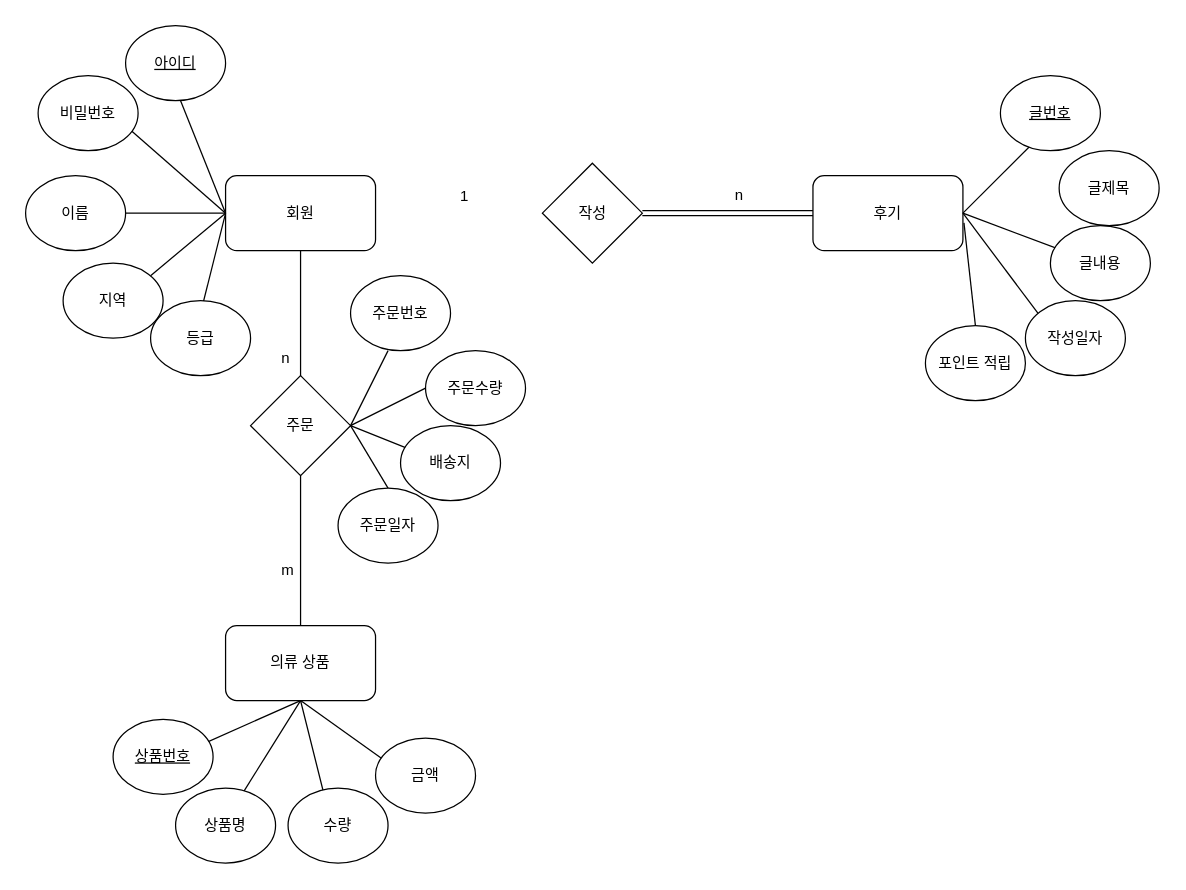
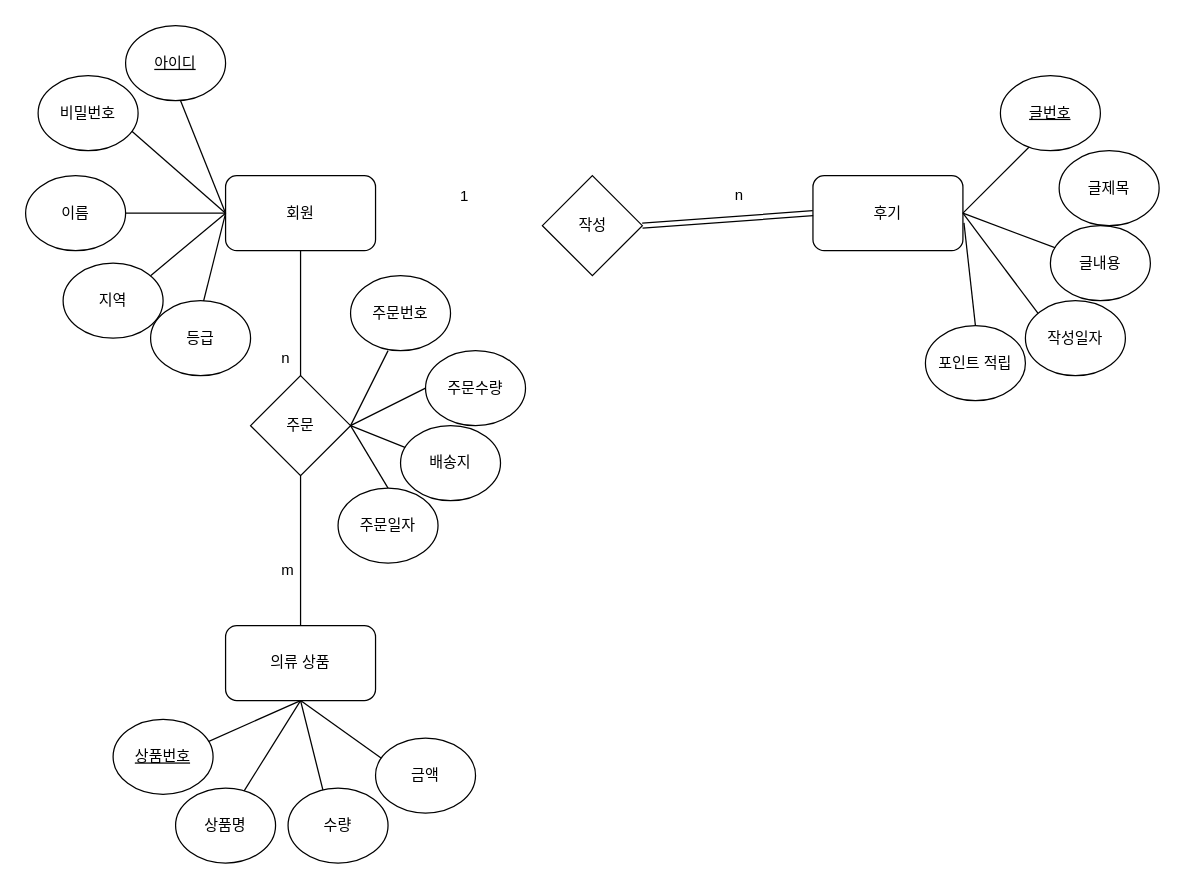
(593, 213) -> (593, 226)
